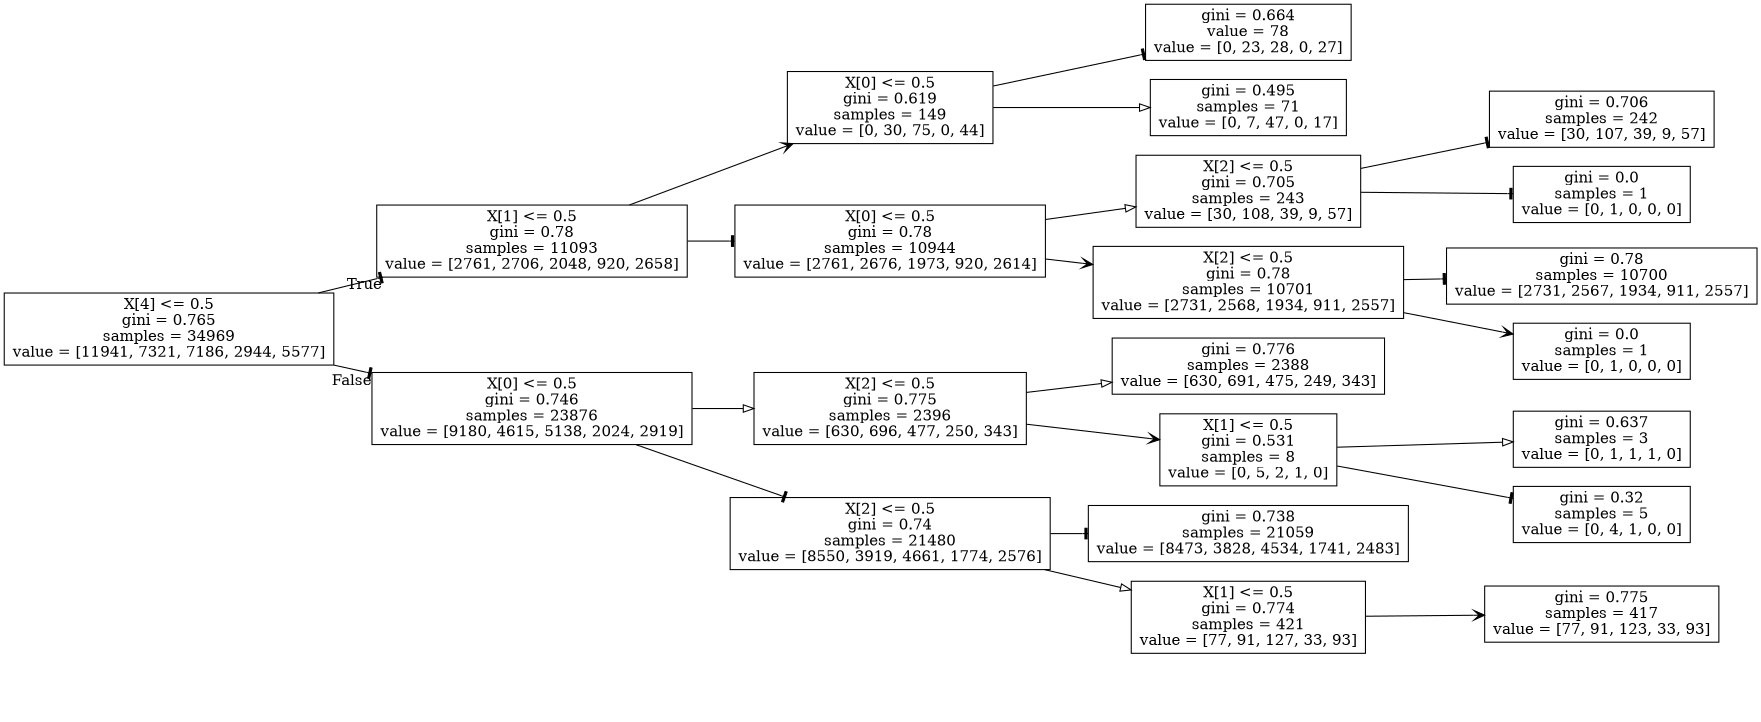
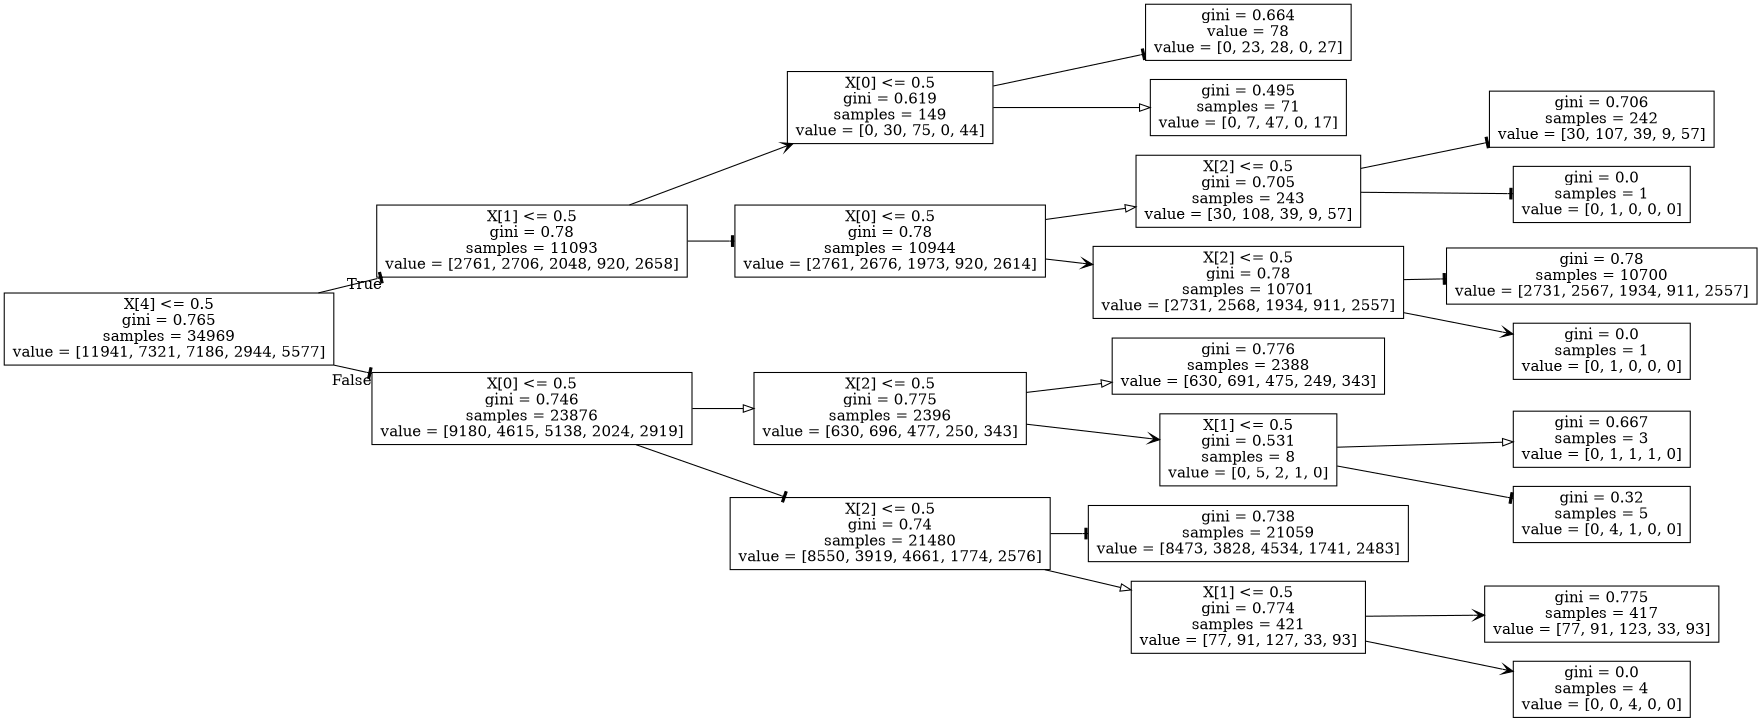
(1602, 439) -> (1602, 439)
none -> (1602, 689)
